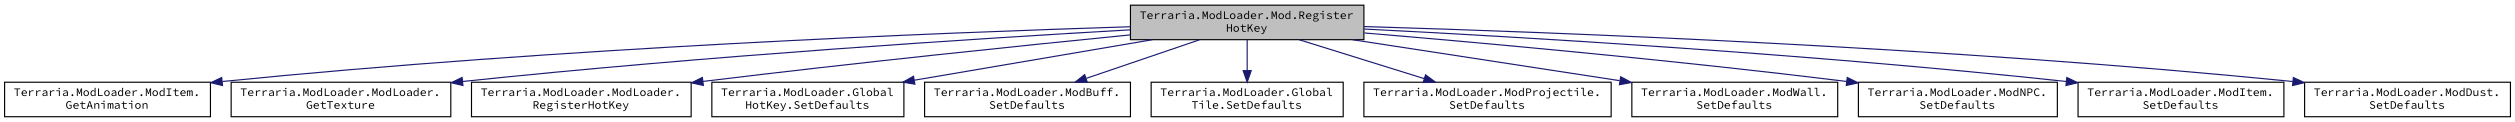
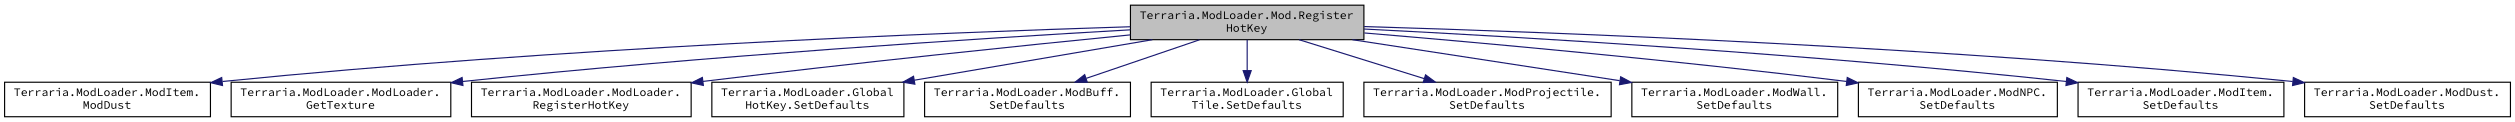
(108, 99) -> (108, 99)
